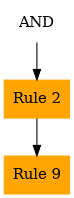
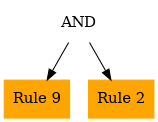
(37, 132) -> (61, 57)
